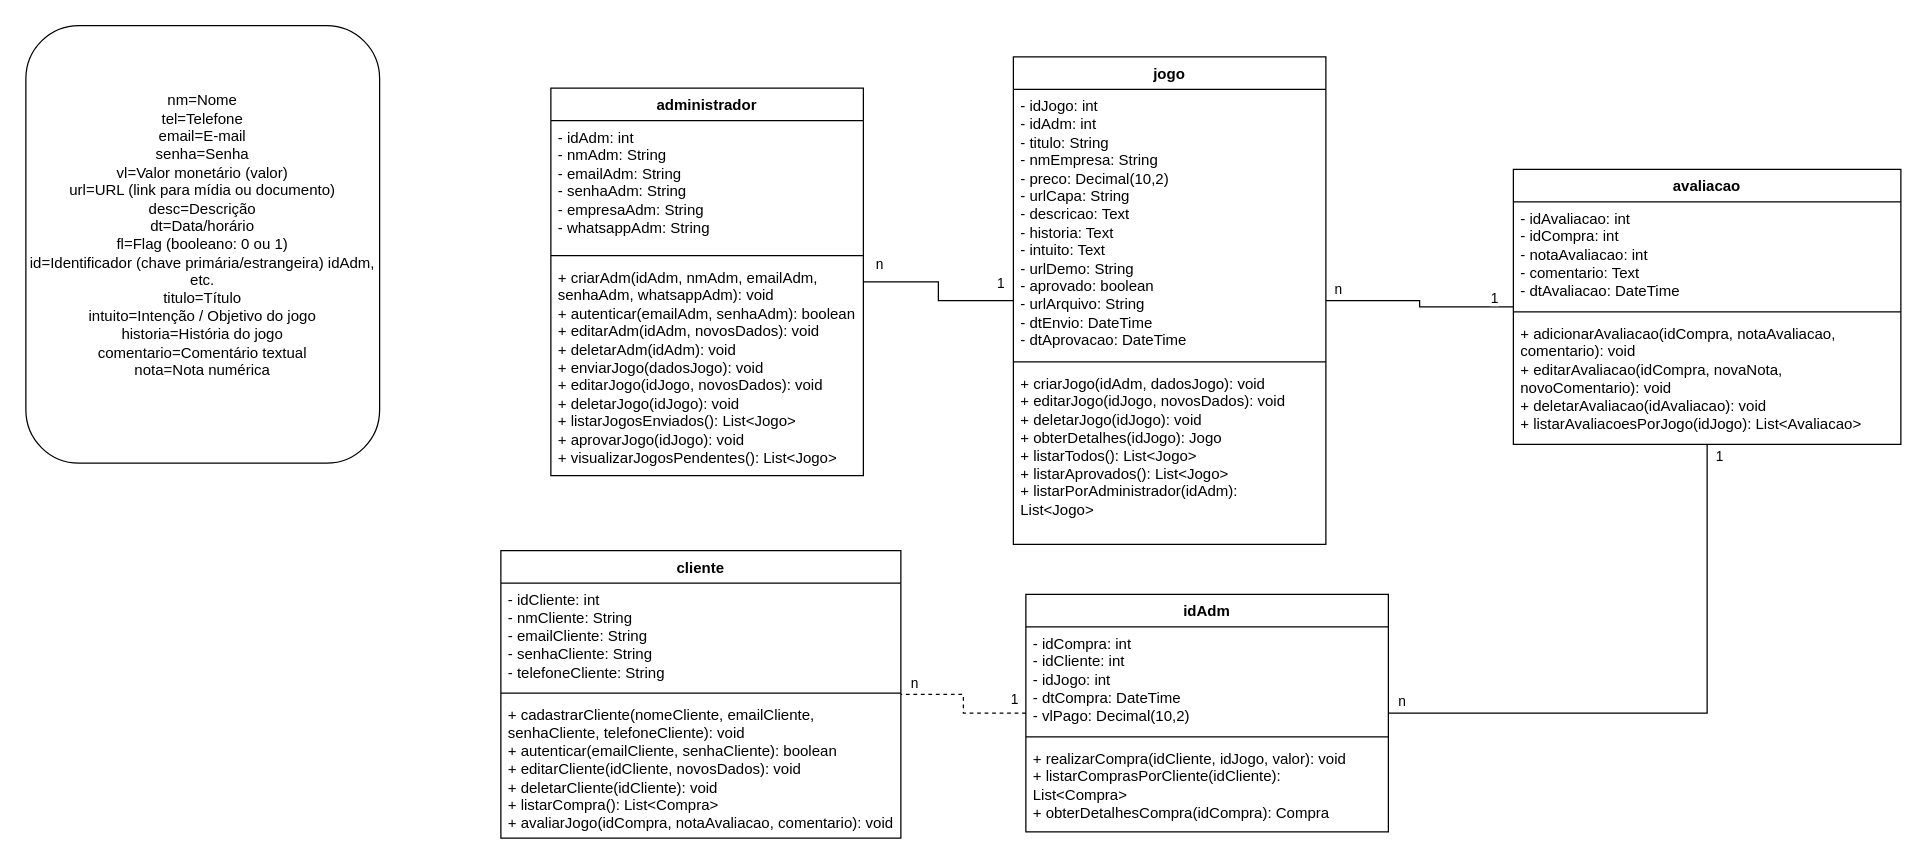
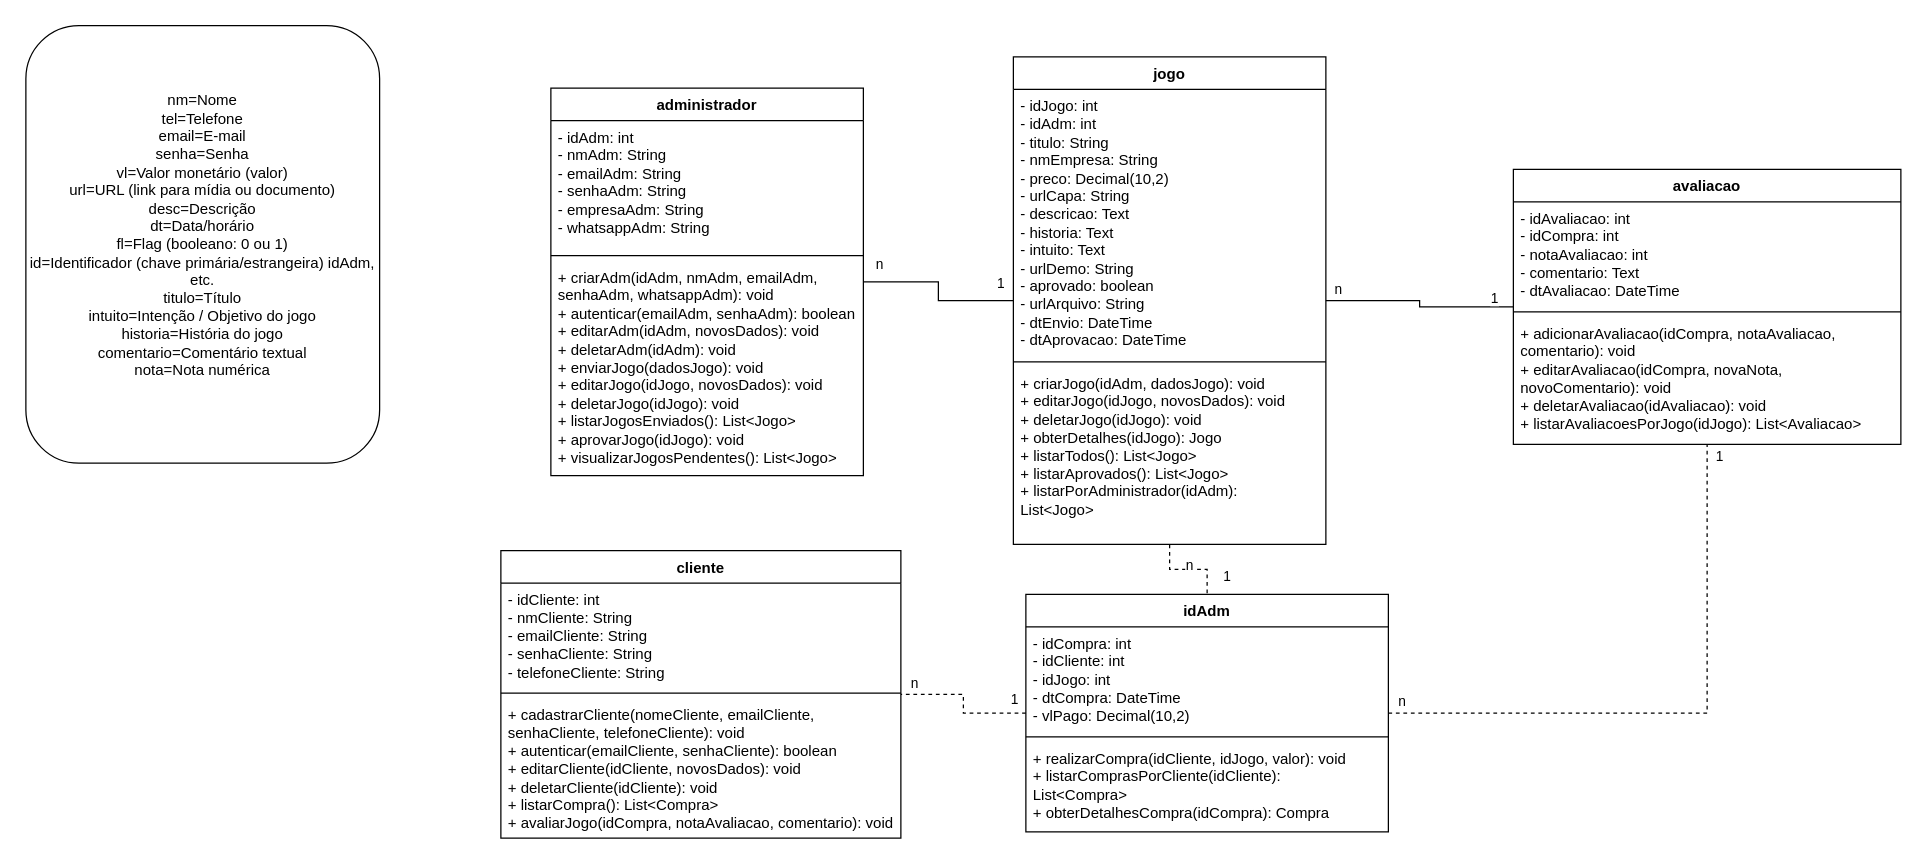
none -> (1190, 569)
(1681, 713) -> (1681, 713)
